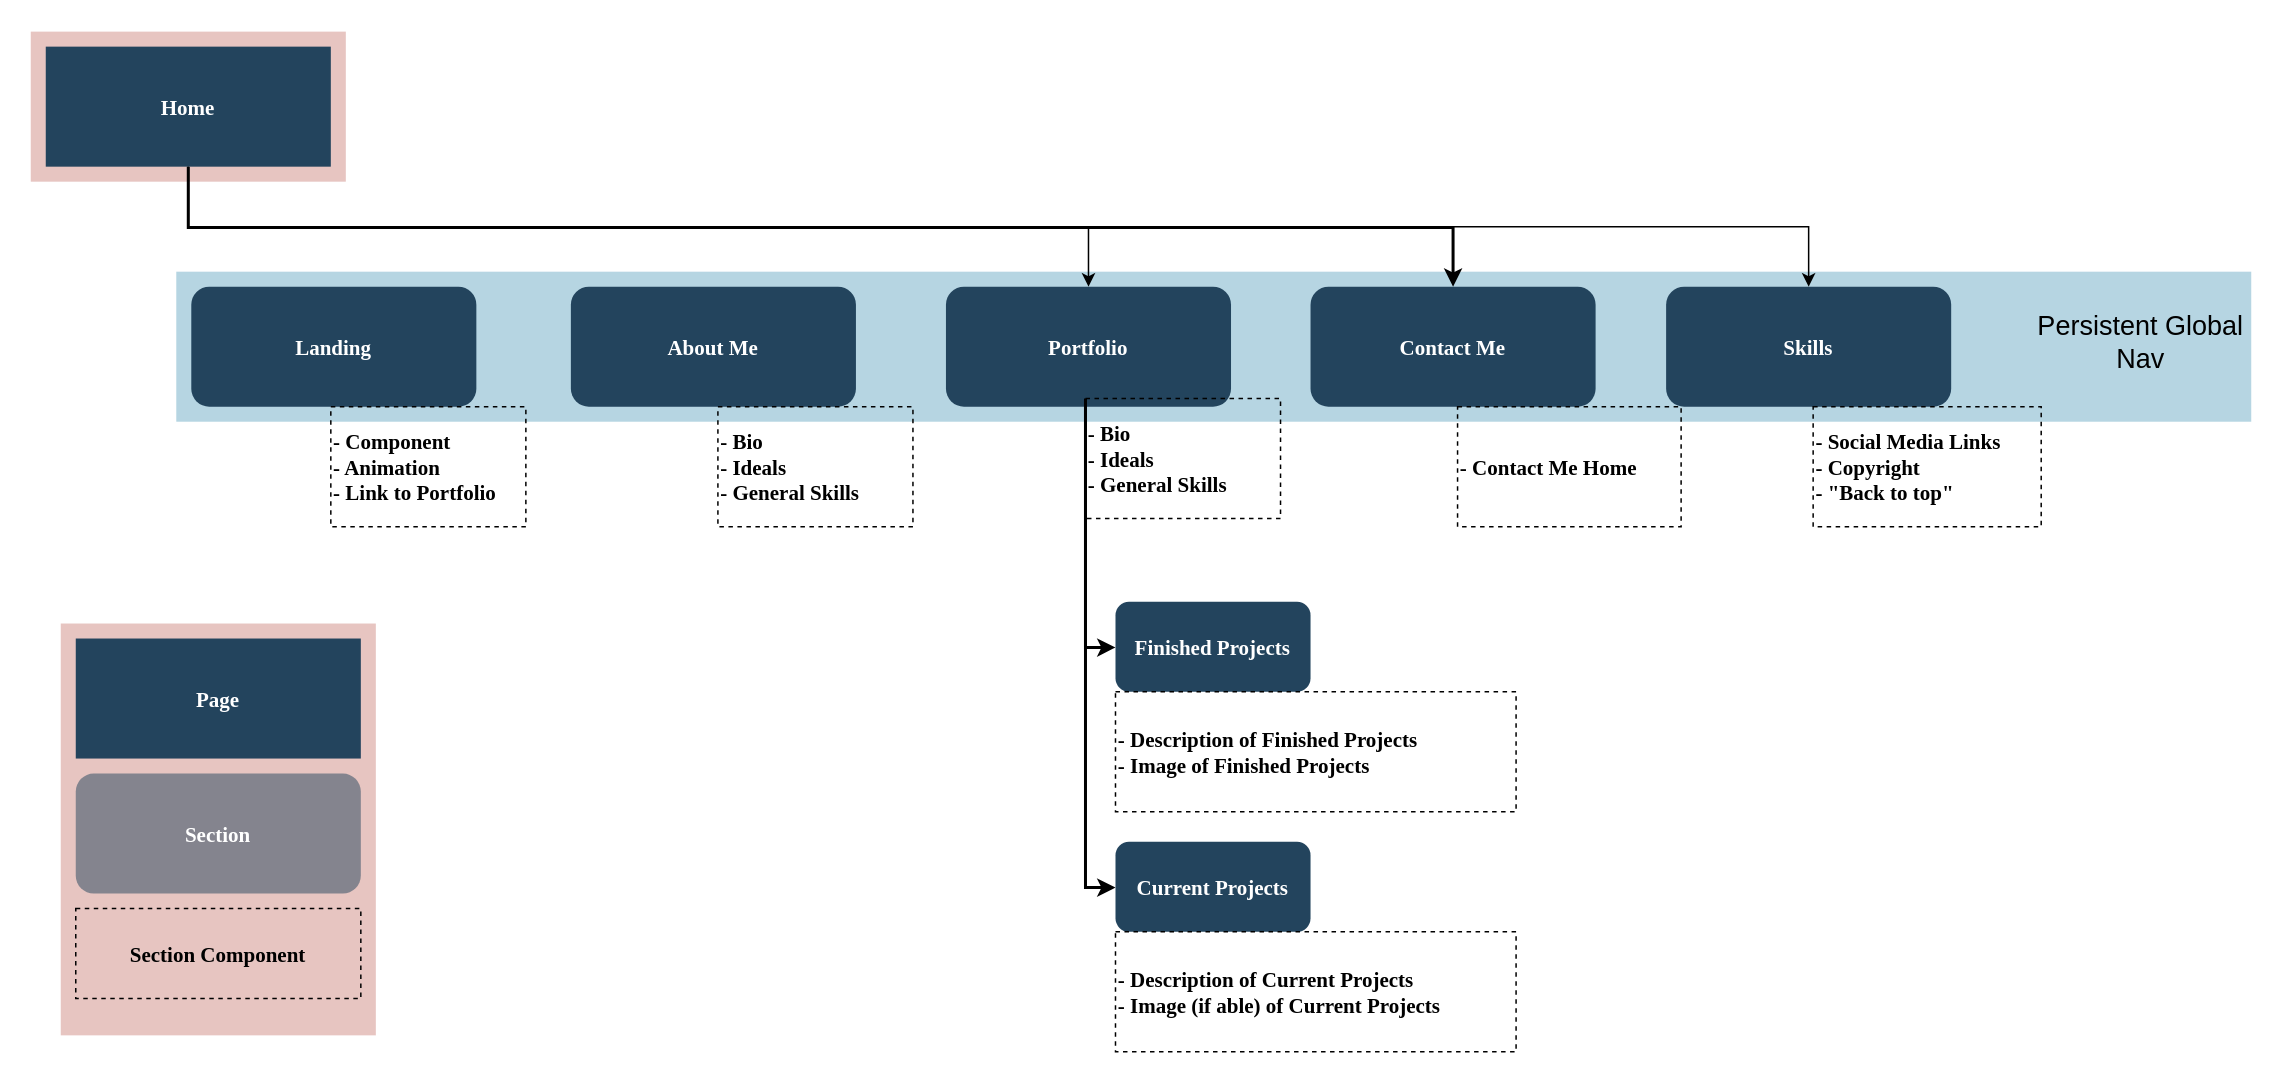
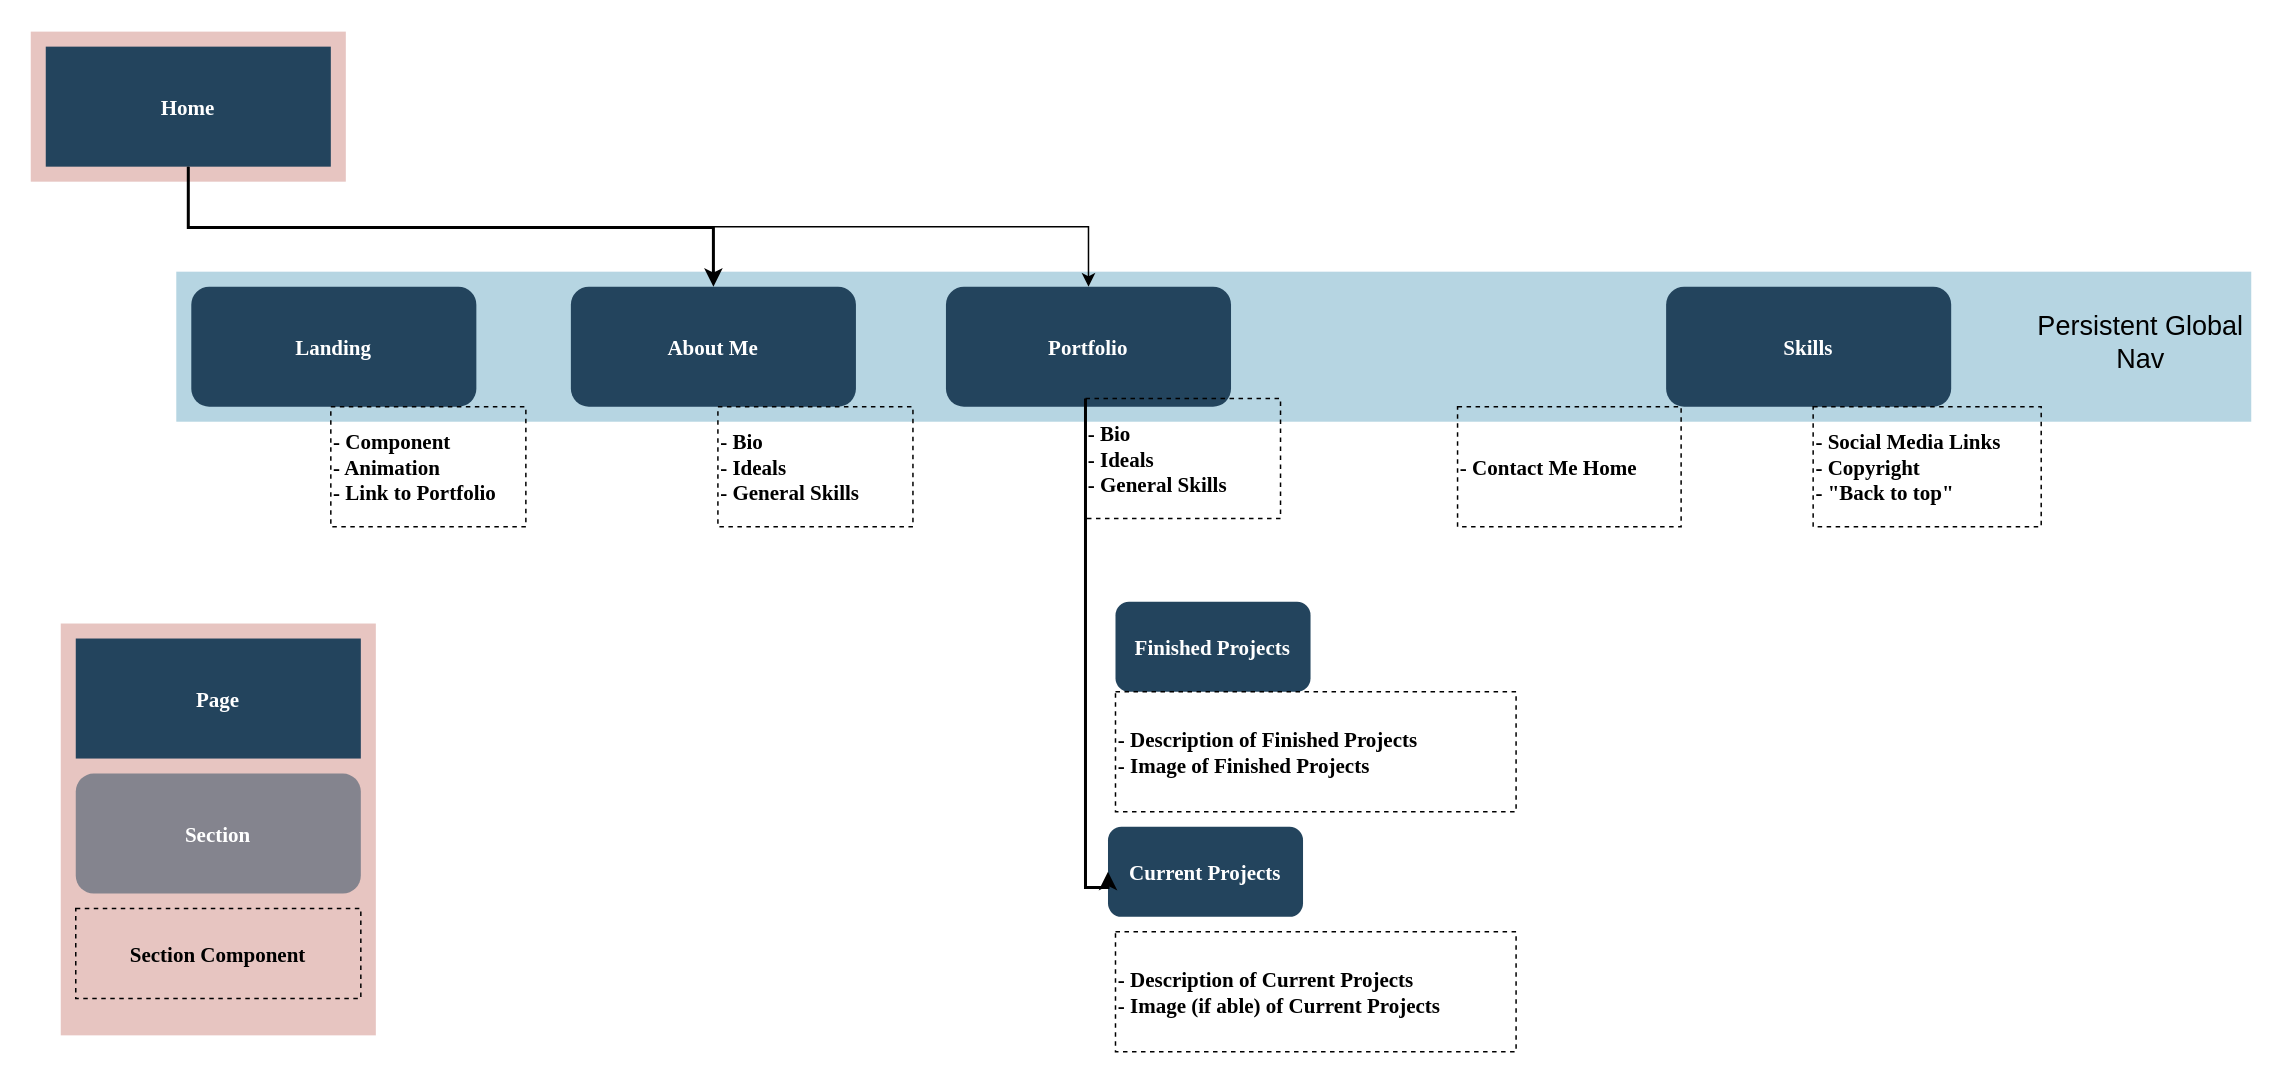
(1655, 227) -> none
none -> (713, 252)
(1453, 252) -> none
(1453, 347) -> none
(1096, 647) -> none
(1213, 887) -> (1205, 872)
